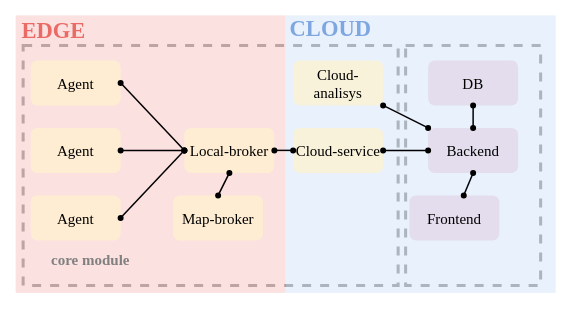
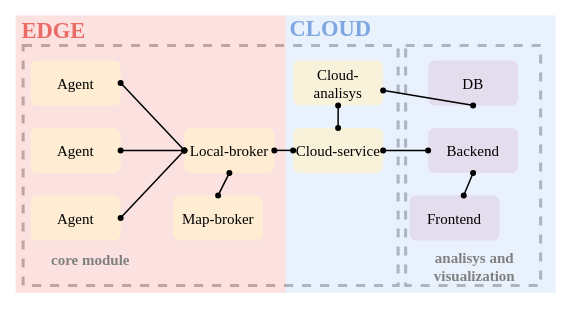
(405, 116) -> (338, 117)
(473, 117) -> (428, 98)
none -> (474, 266)
